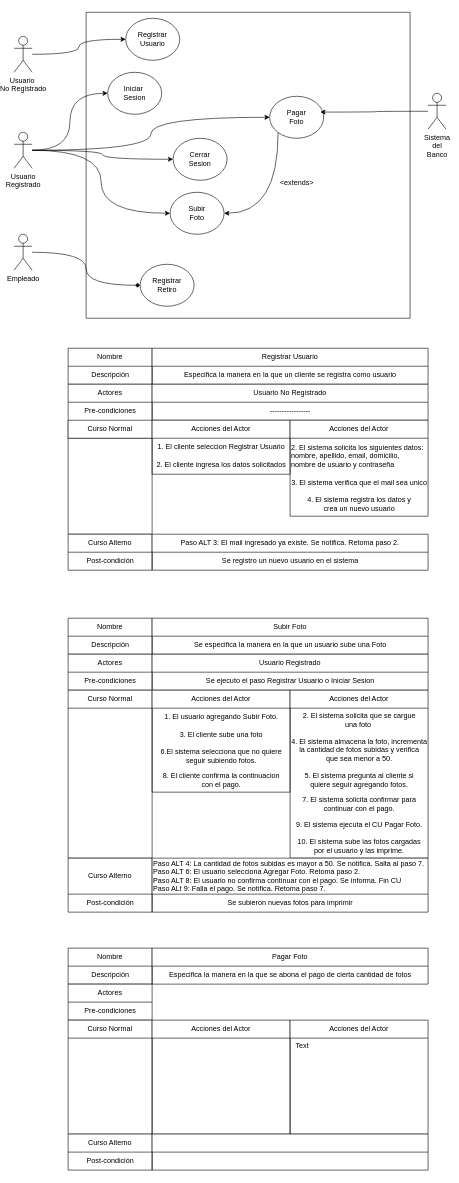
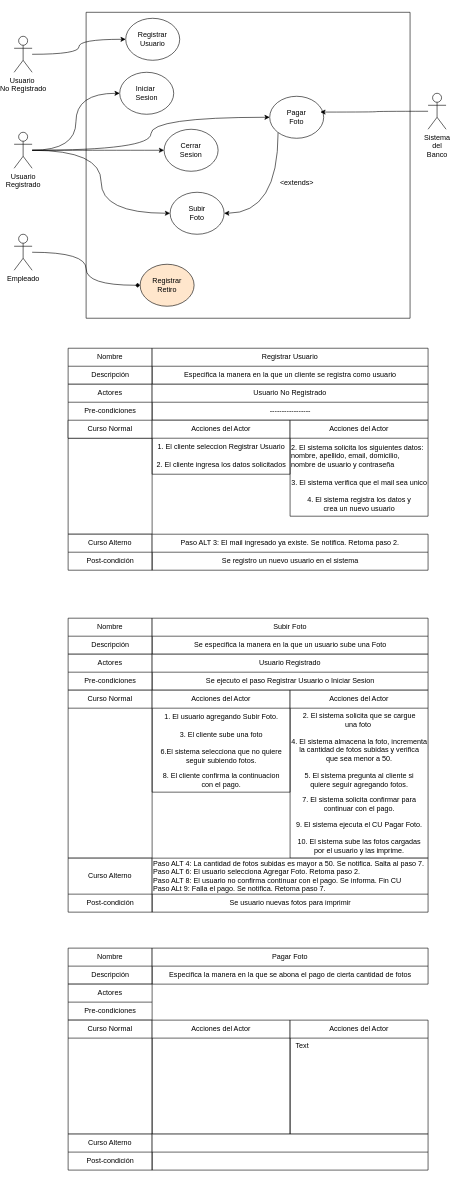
(135, 93) -> (147, 93)
(200, 159) -> (191, 150)
(167, 285) -> (167, 285)
(290, 903) -> (290, 903)
